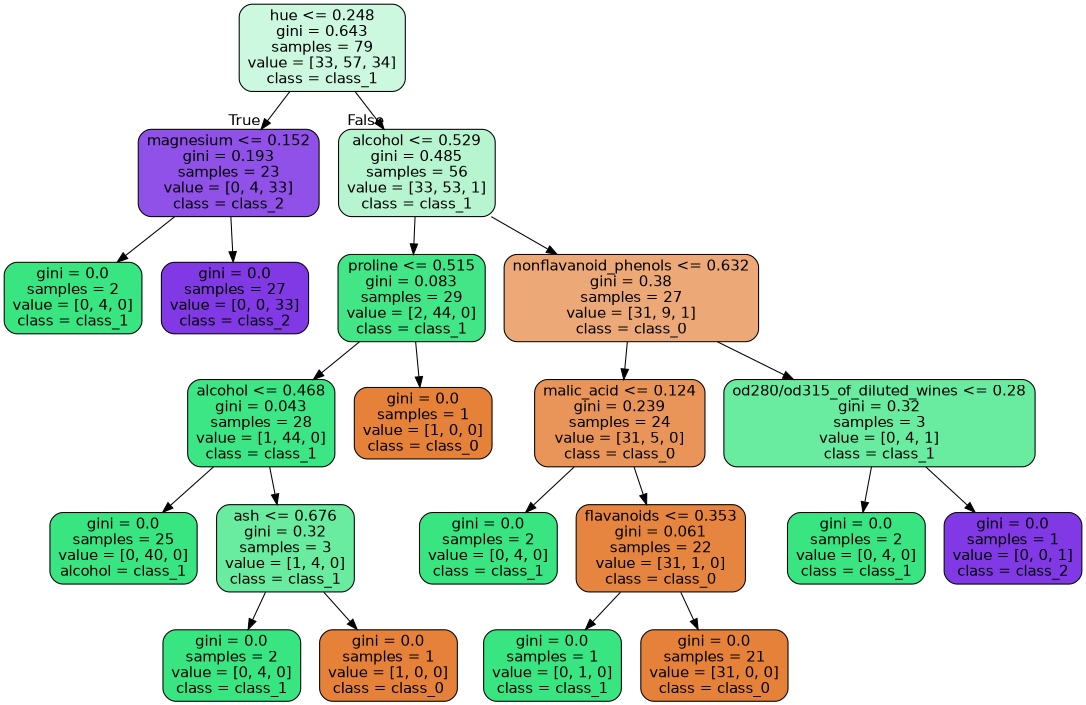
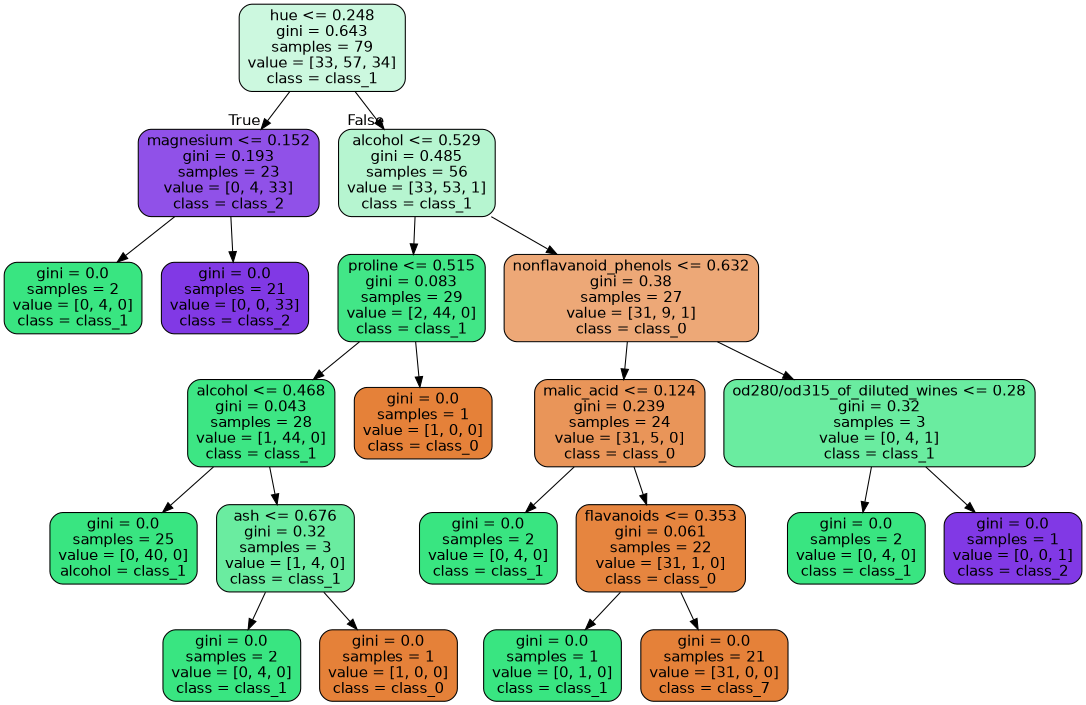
(235, 298) -> (235, 298)
(714, 666) -> (714, 666)
